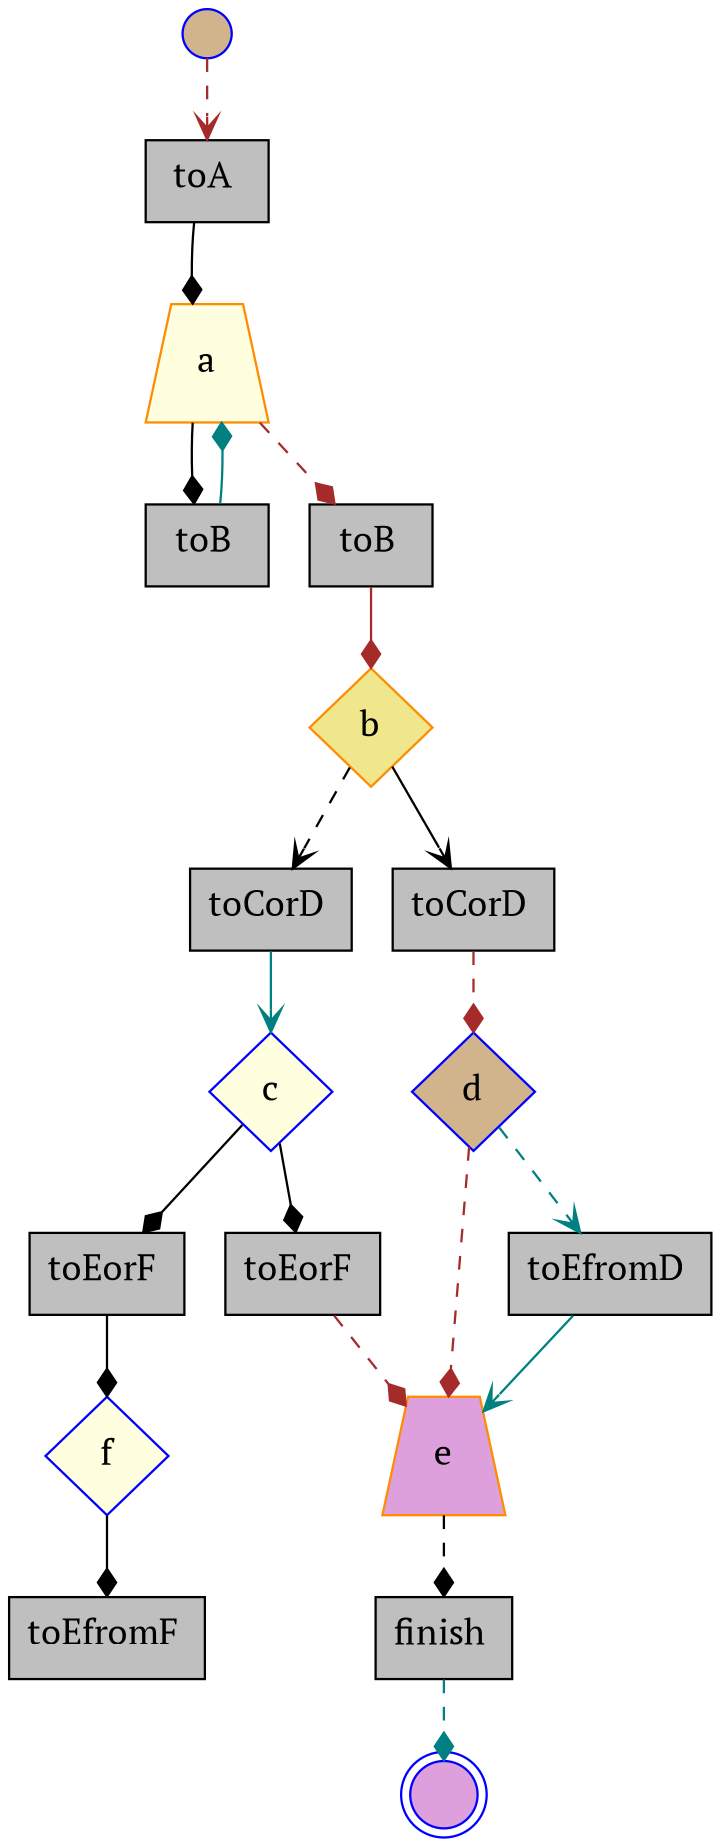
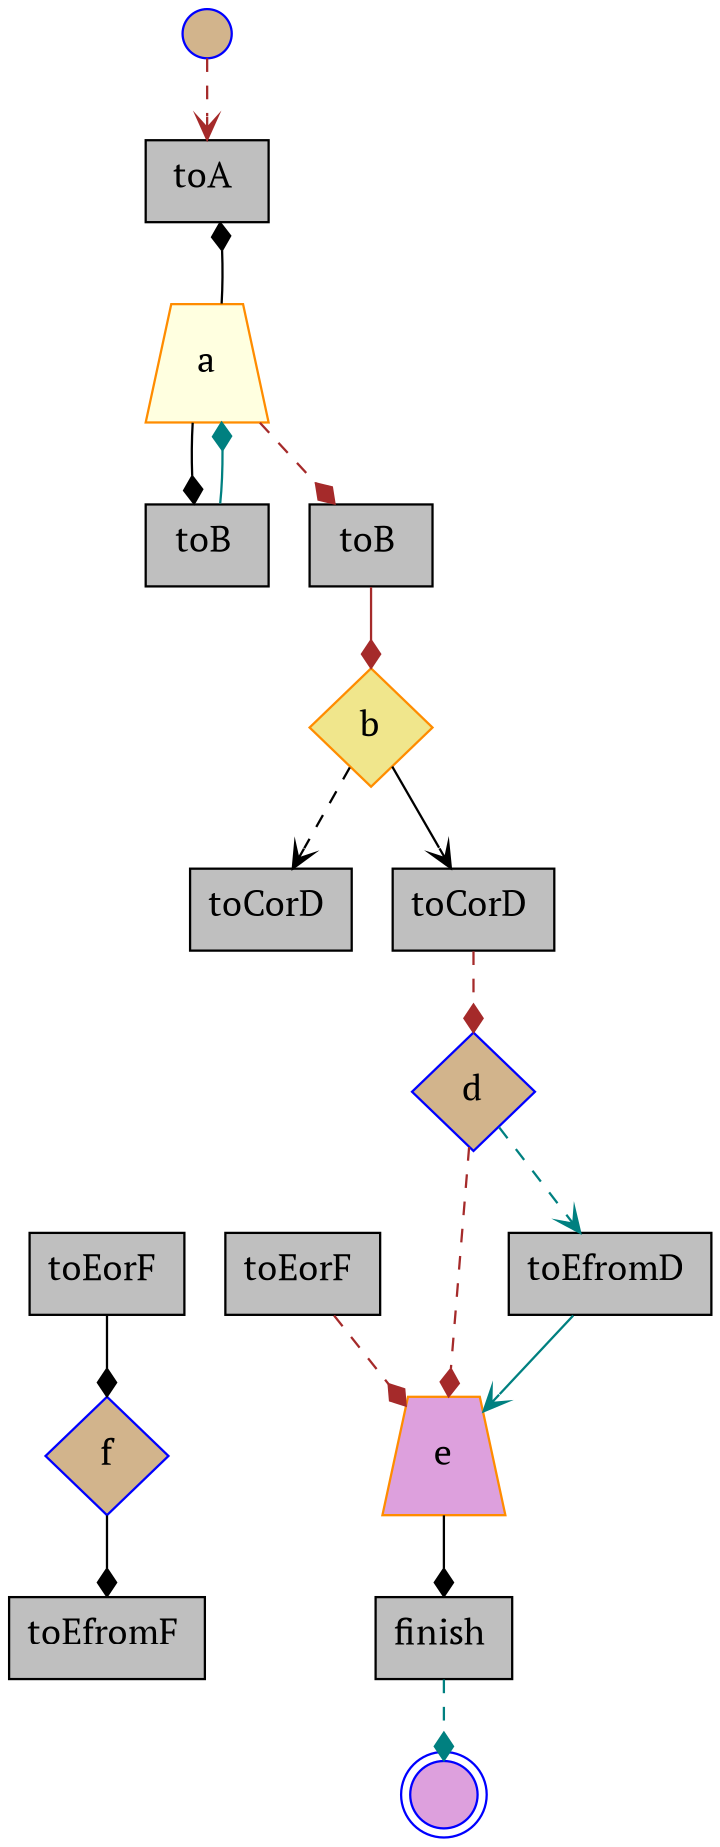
(192, 249) -> (222, 277)
(271, 1092) -> none
(107, 1456) -> (107, 1456)
(444, 1542) -> (444, 1542)
